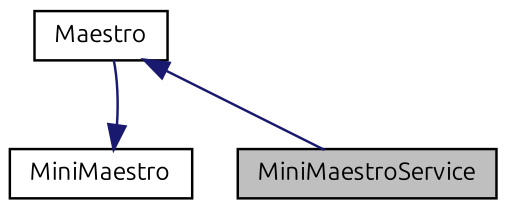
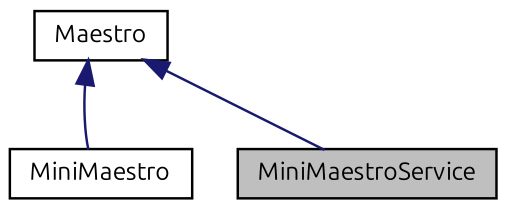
(117, 93) -> (85, 117)
